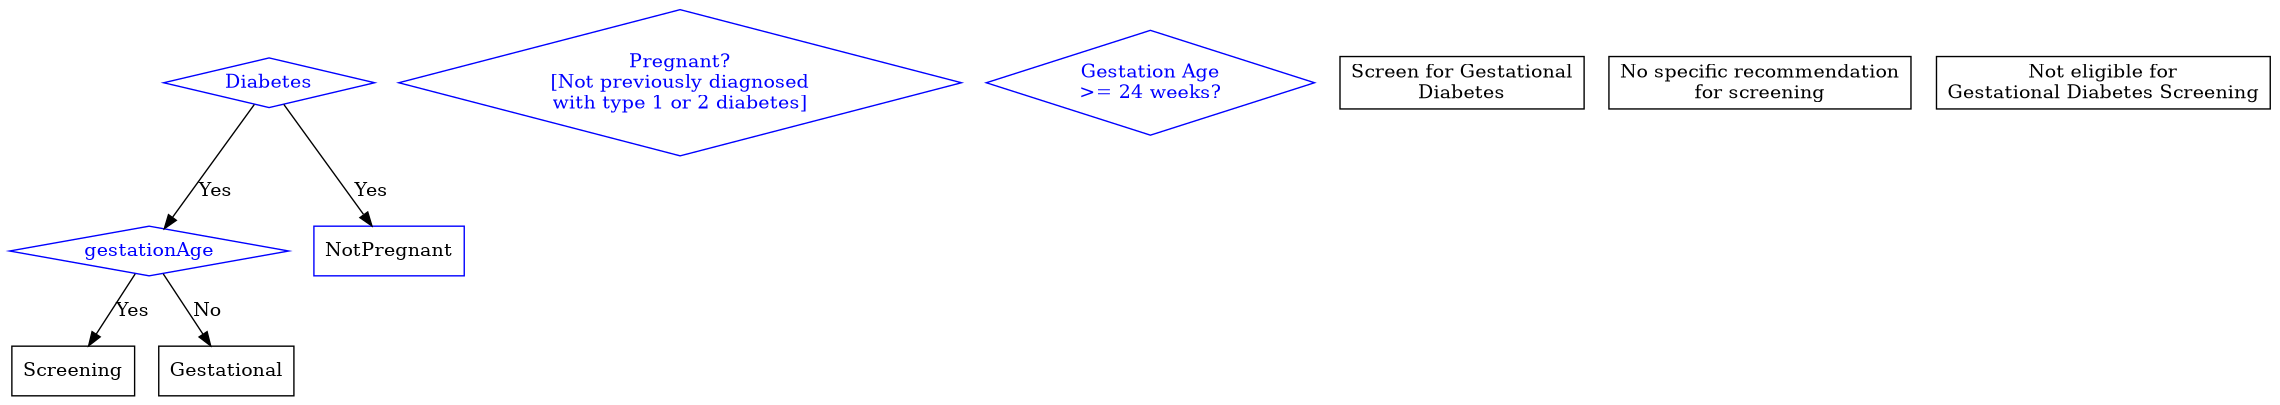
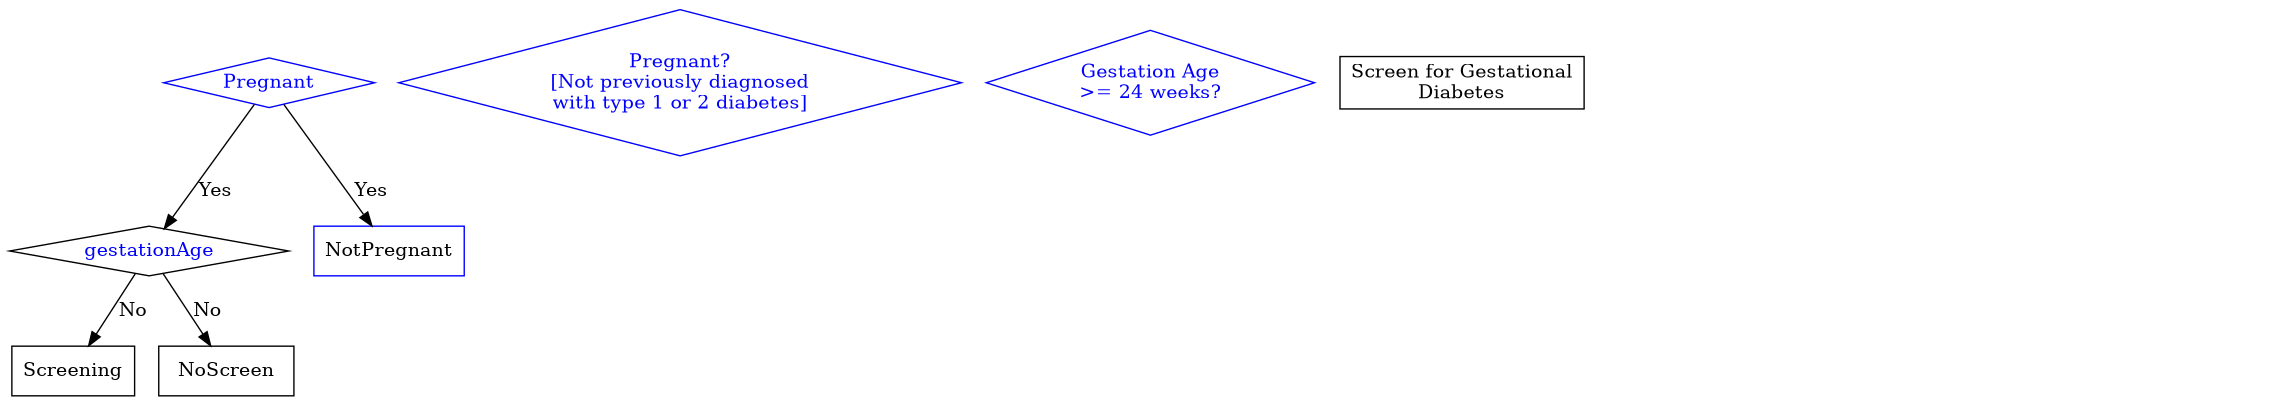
(269, 83) -> (269, 83)
(1760, 83) -> none
(2103, 83) -> none
(149, 251) -> (149, 251)
(133, 311) -> (133, 311)
(226, 371) -> (226, 371)
